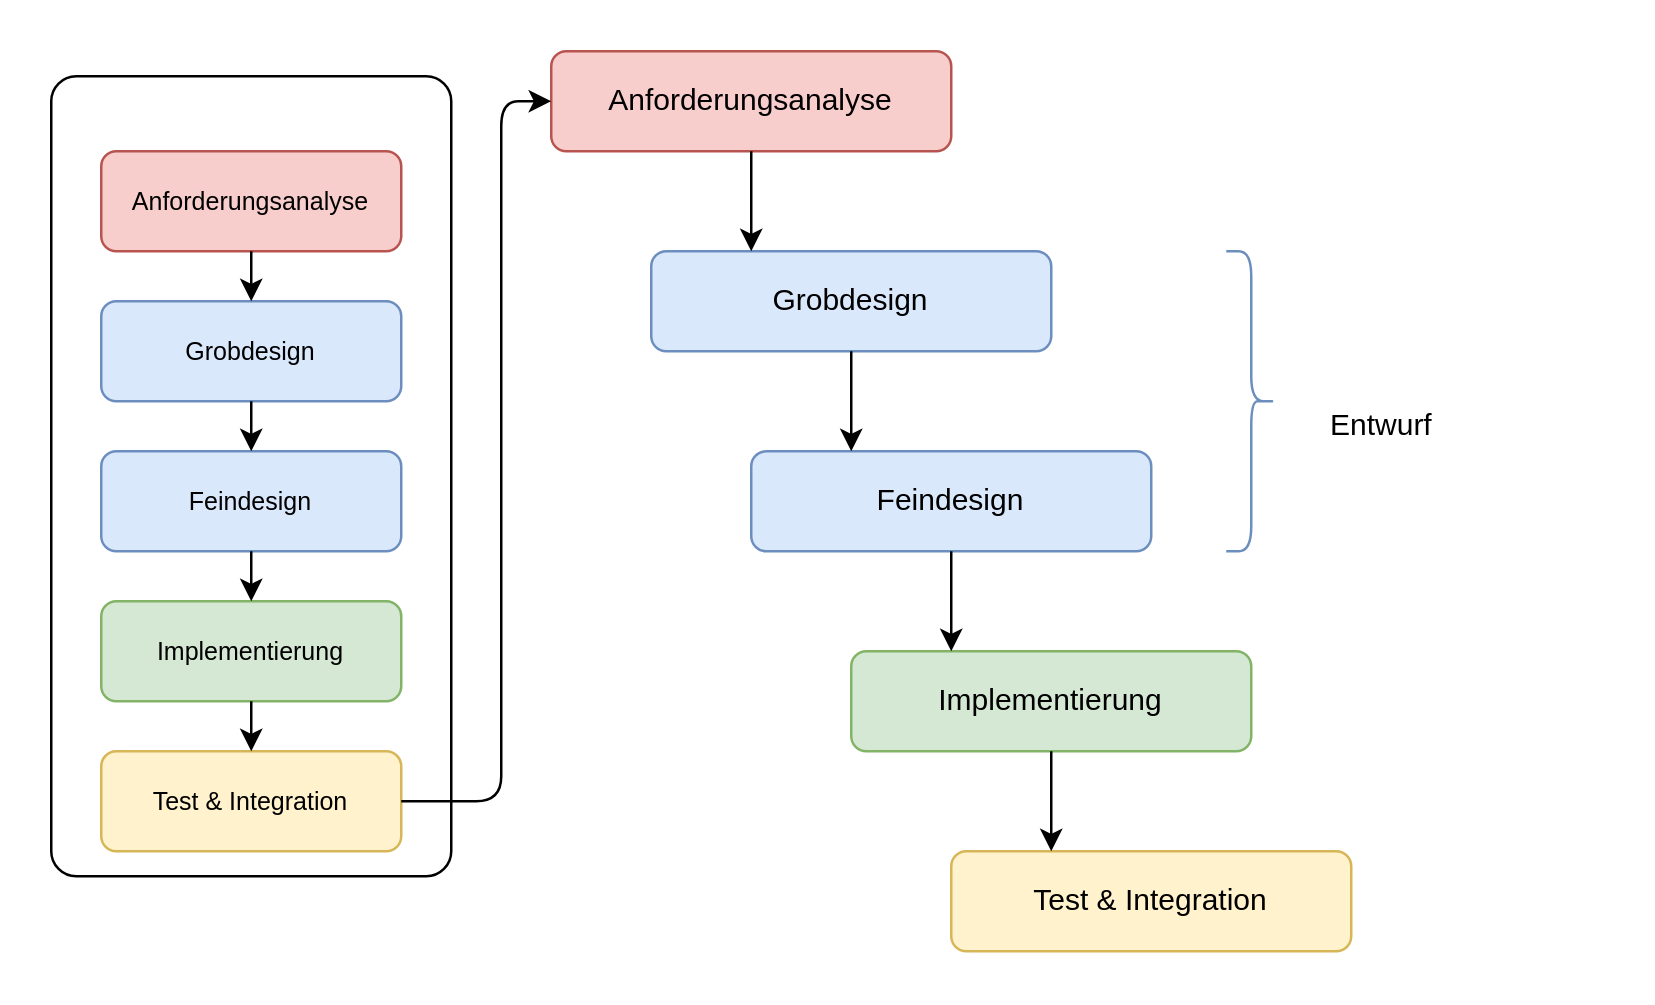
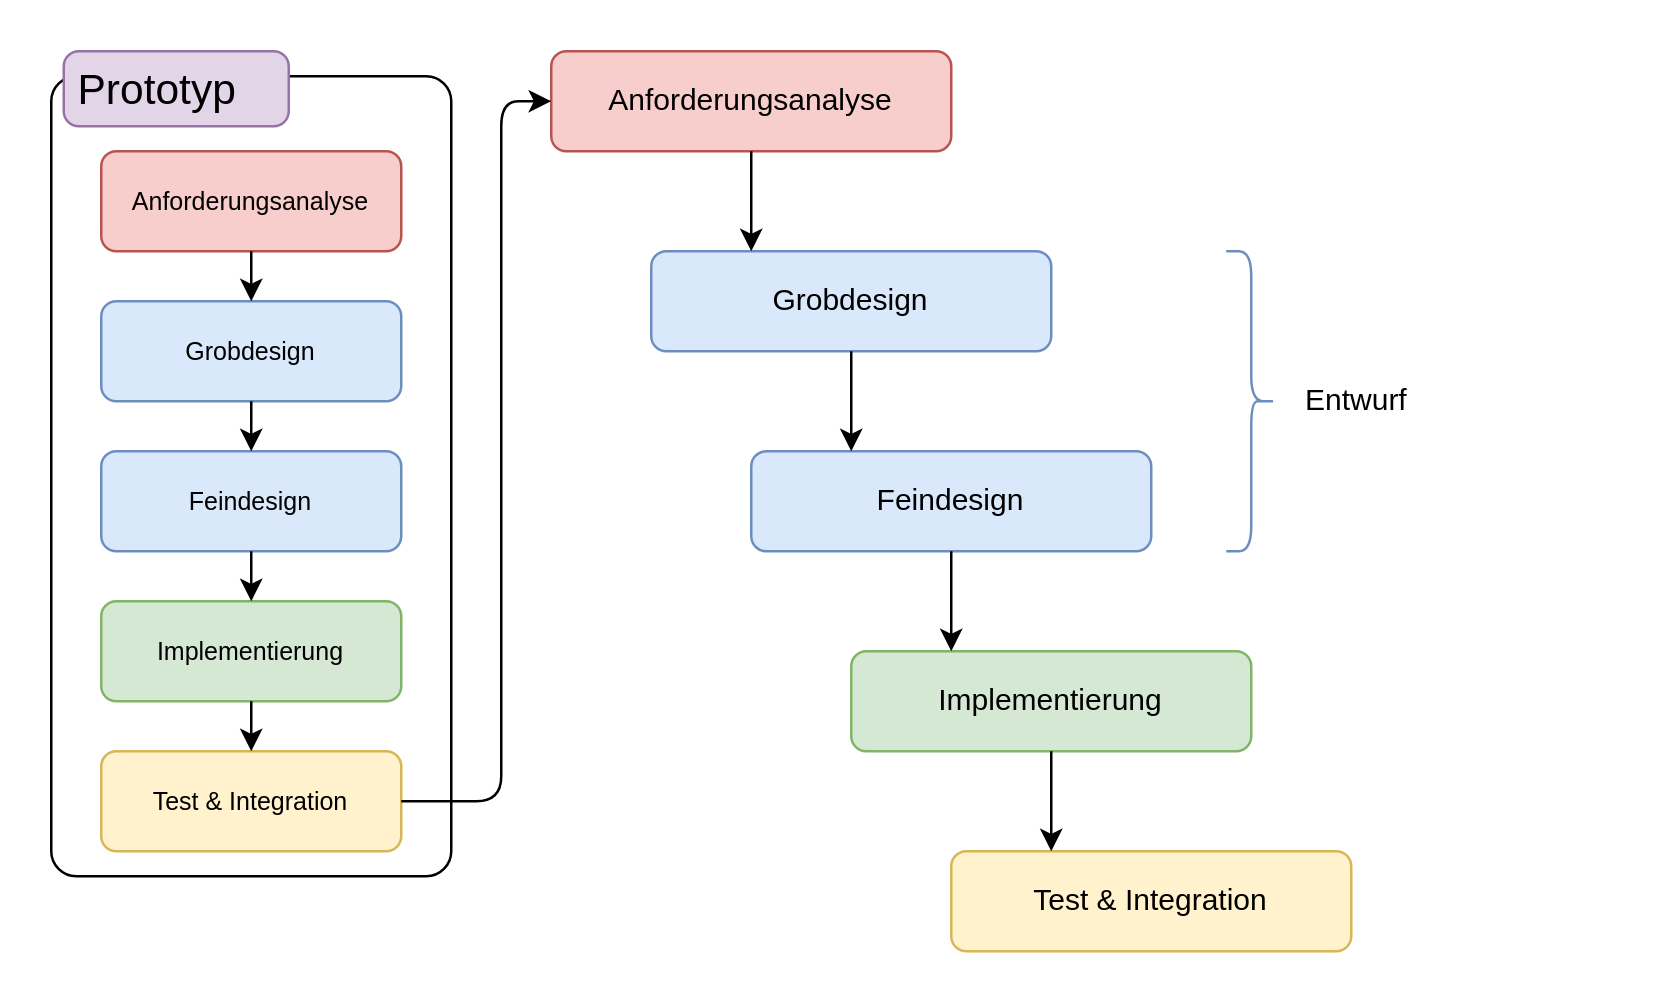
none -> (176, 89)
(1476, 426) -> (1451, 401)
